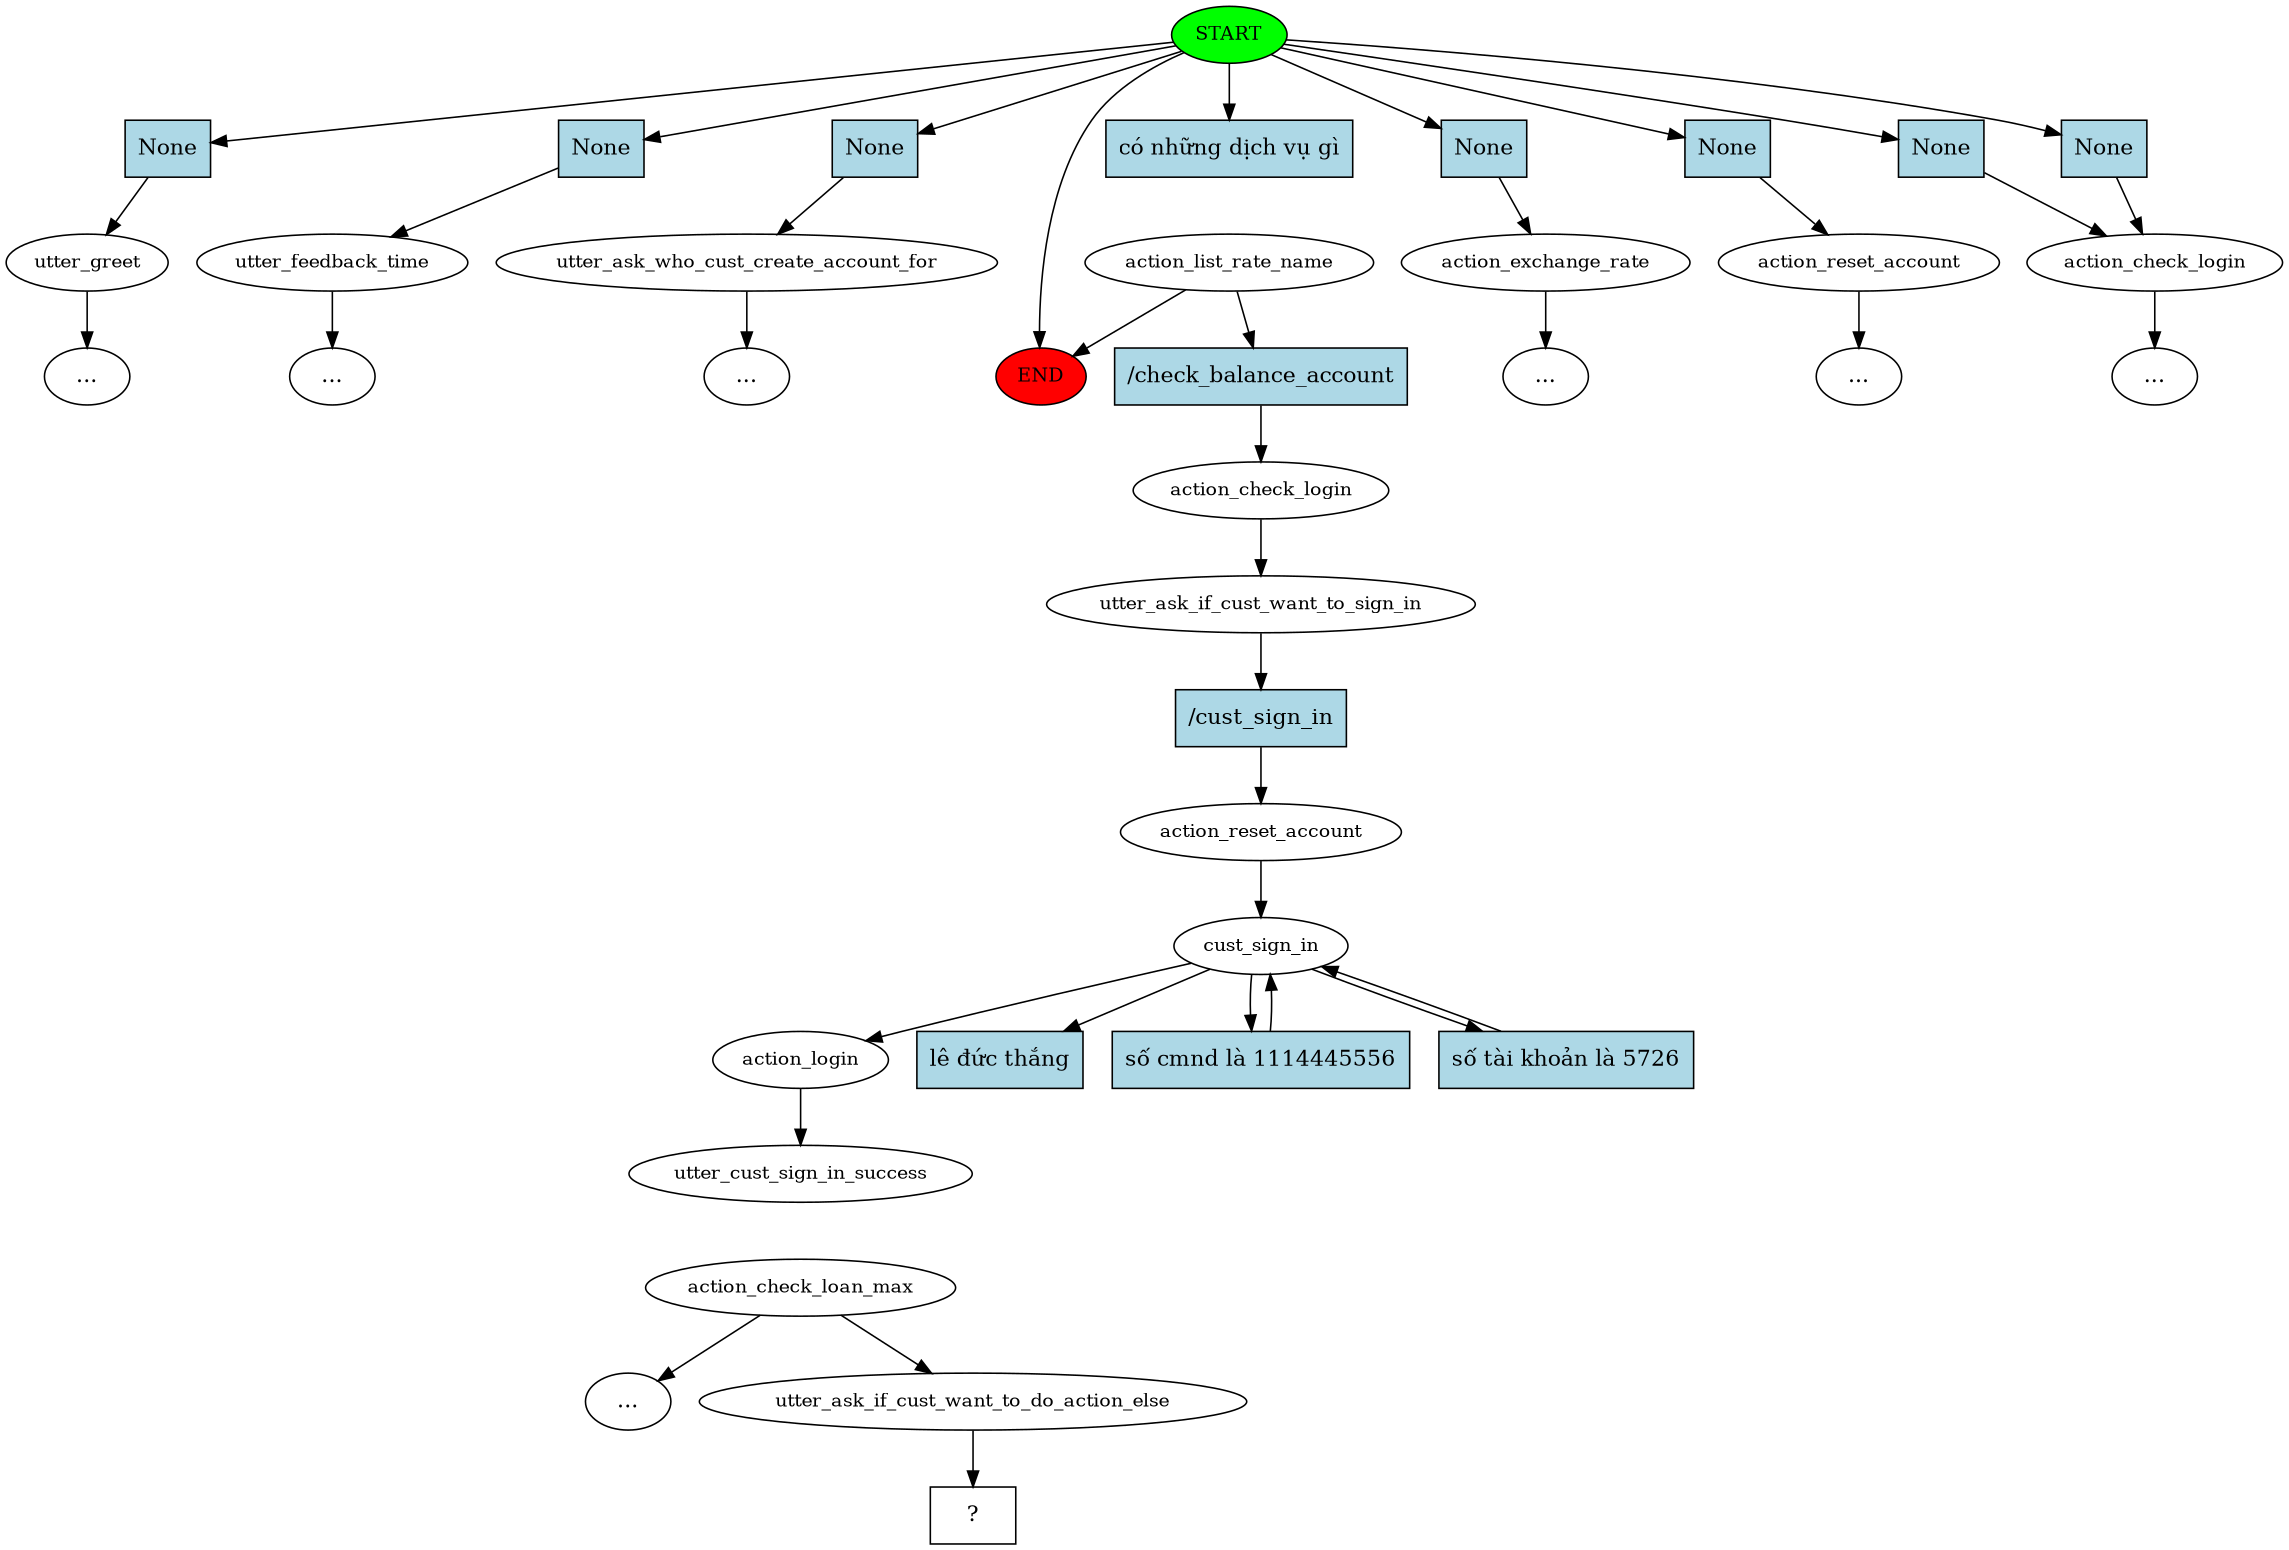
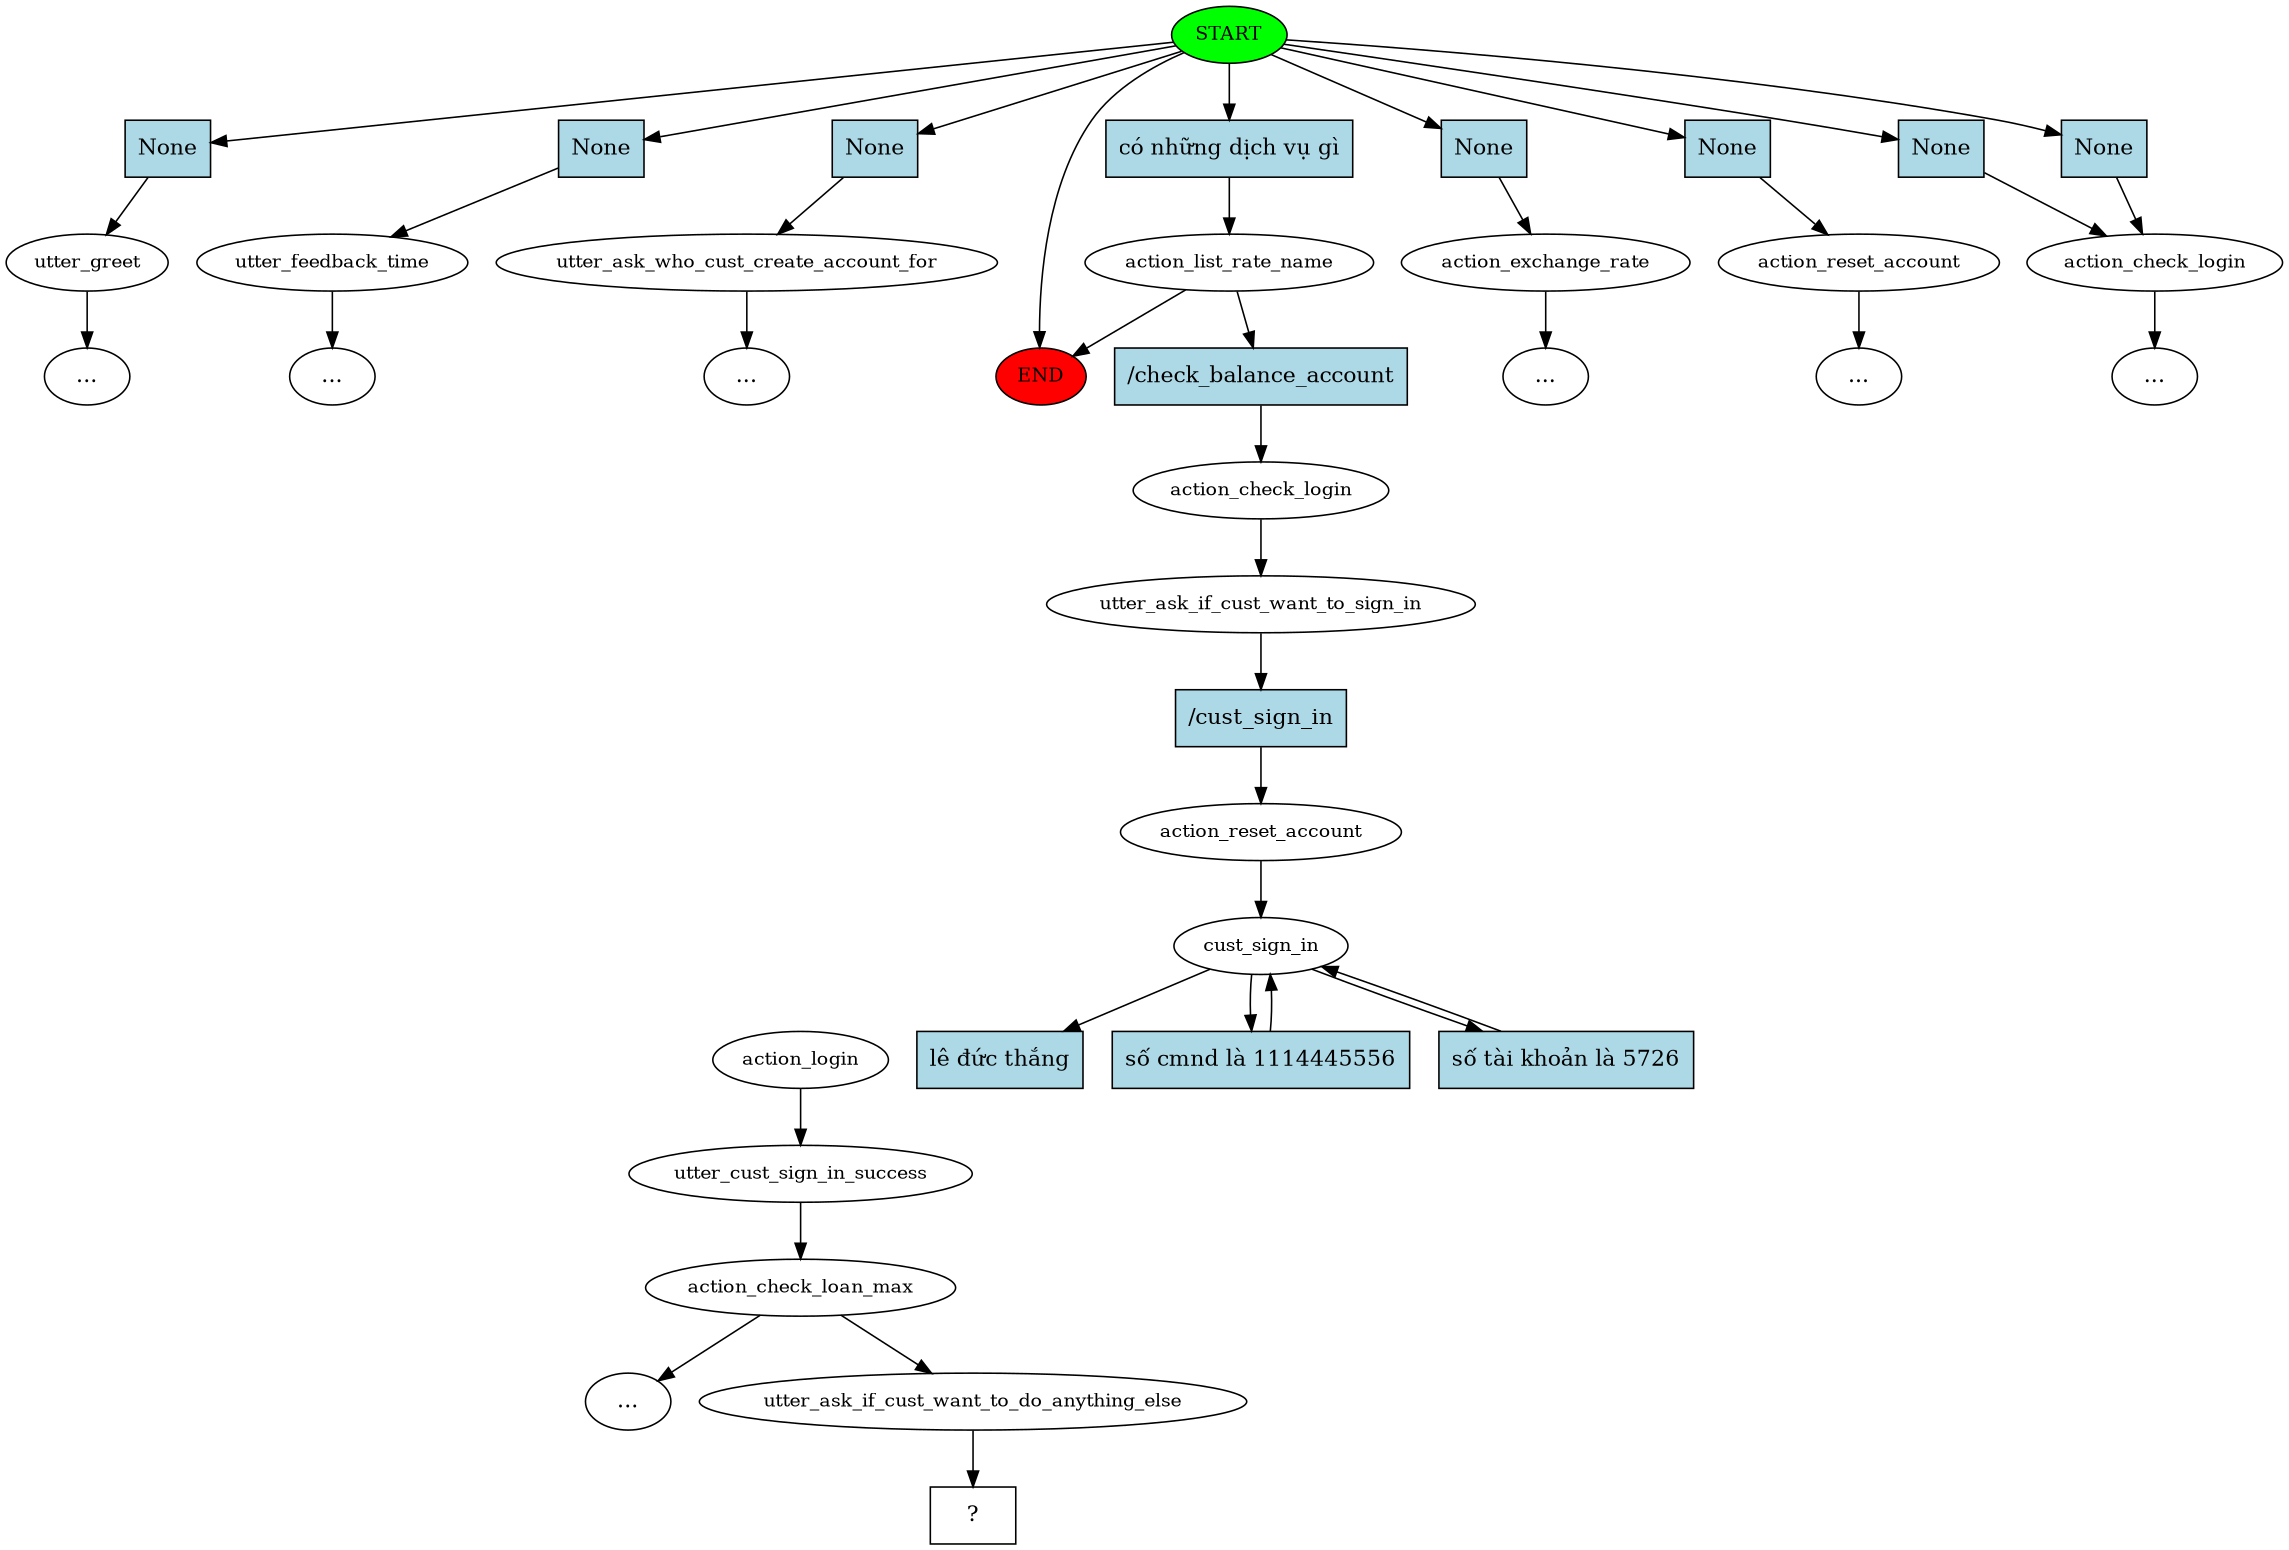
none -> (1229, 198)
(1036, 999) -> none
none -> (801, 1223)
(973, 1402) -> (973, 1402)
